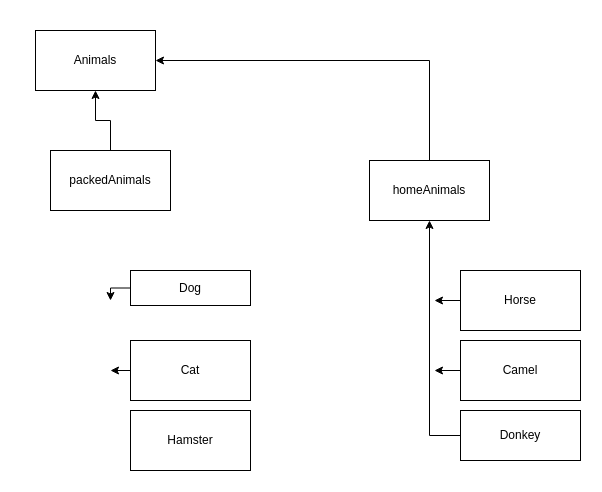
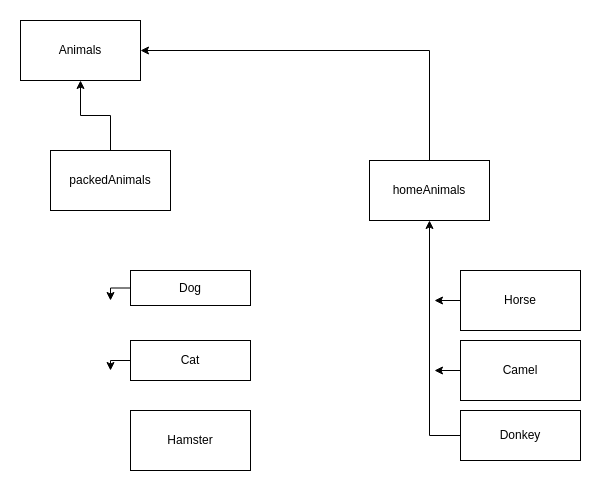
(96, 61) -> (81, 51)
(191, 371) -> (191, 361)
